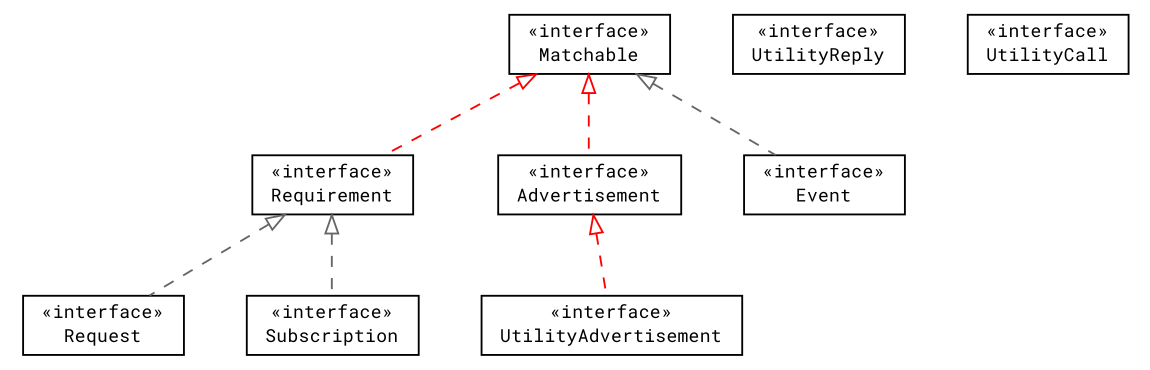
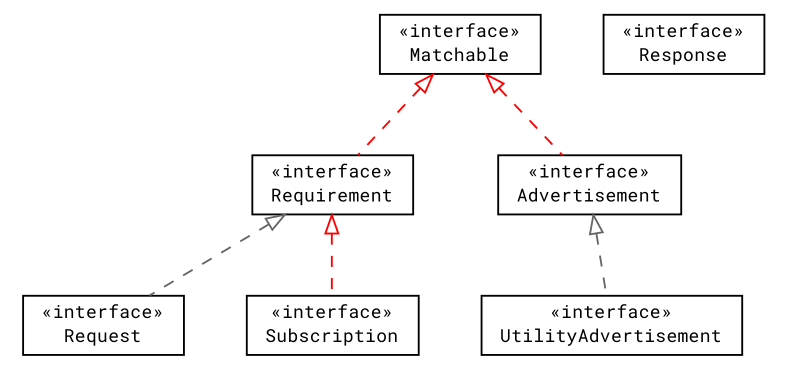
none -> (683, 44)
(818, 44) -> none
(1047, 44) -> none
(824, 185) -> none
(332, 265) -> (332, 265)
(601, 265) -> (601, 265)
